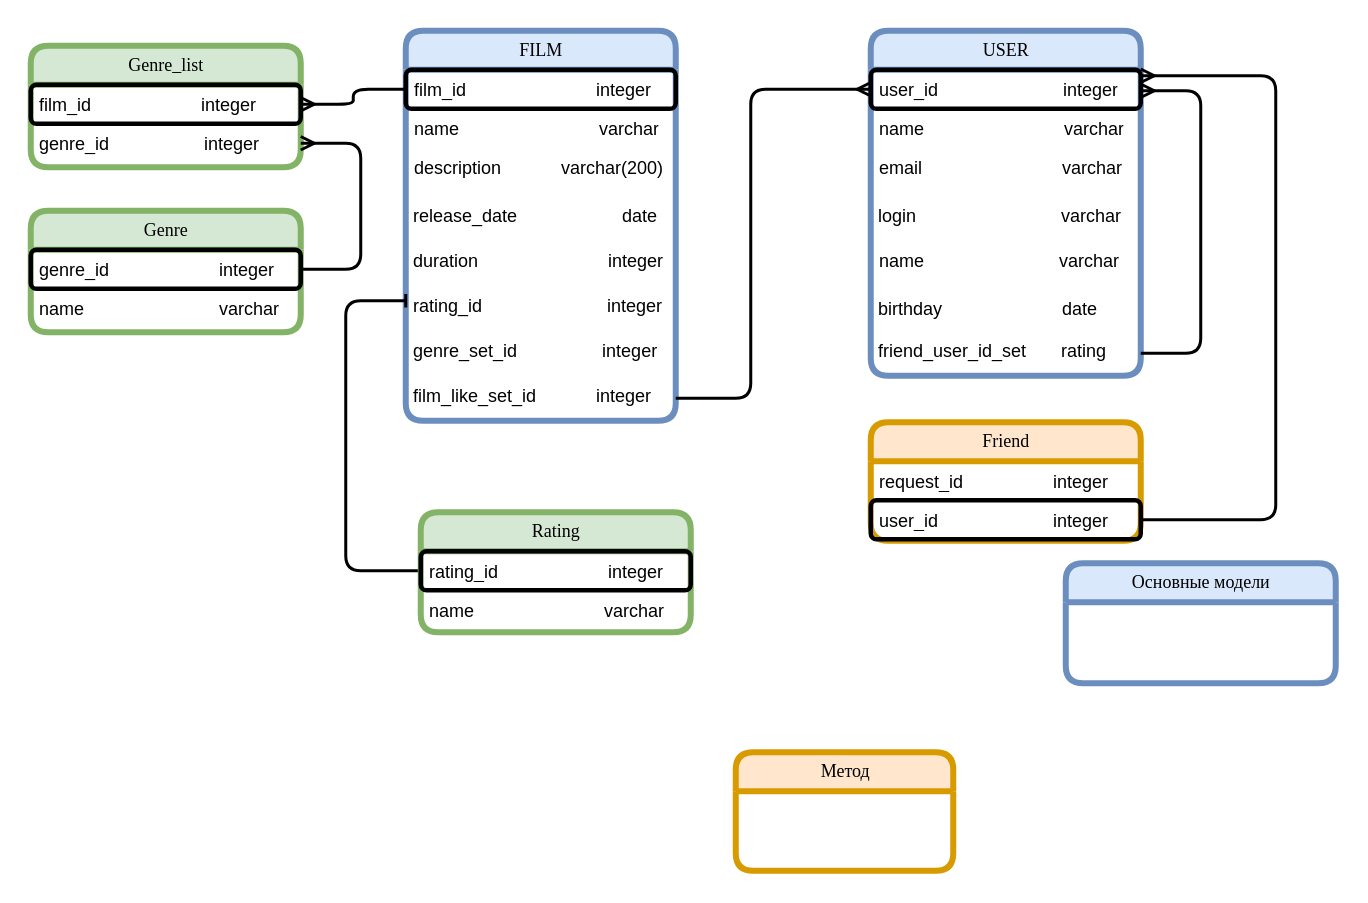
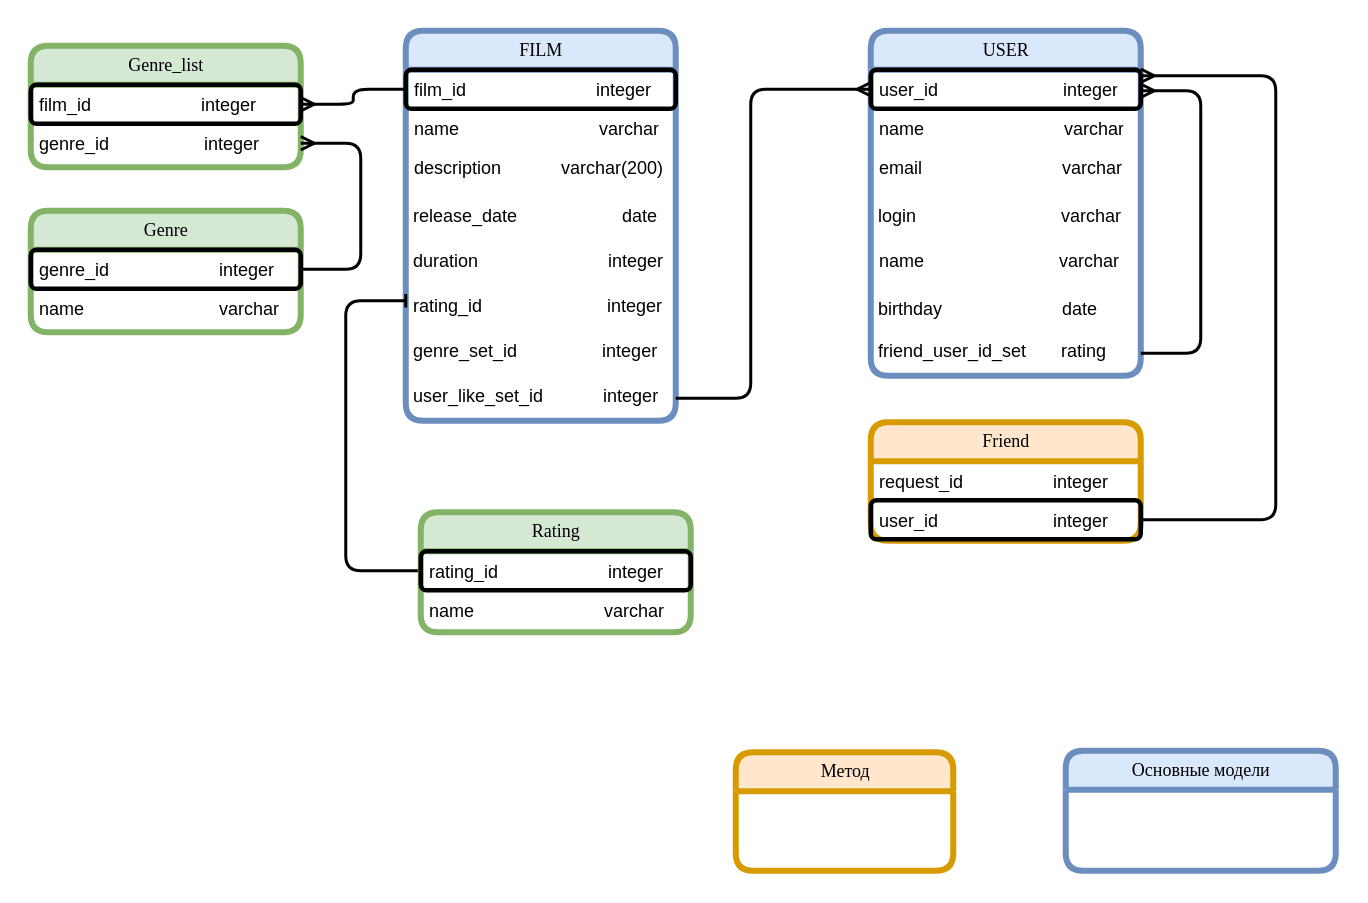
(542, 408) -> (542, 408)
(1201, 623) -> (1201, 811)
